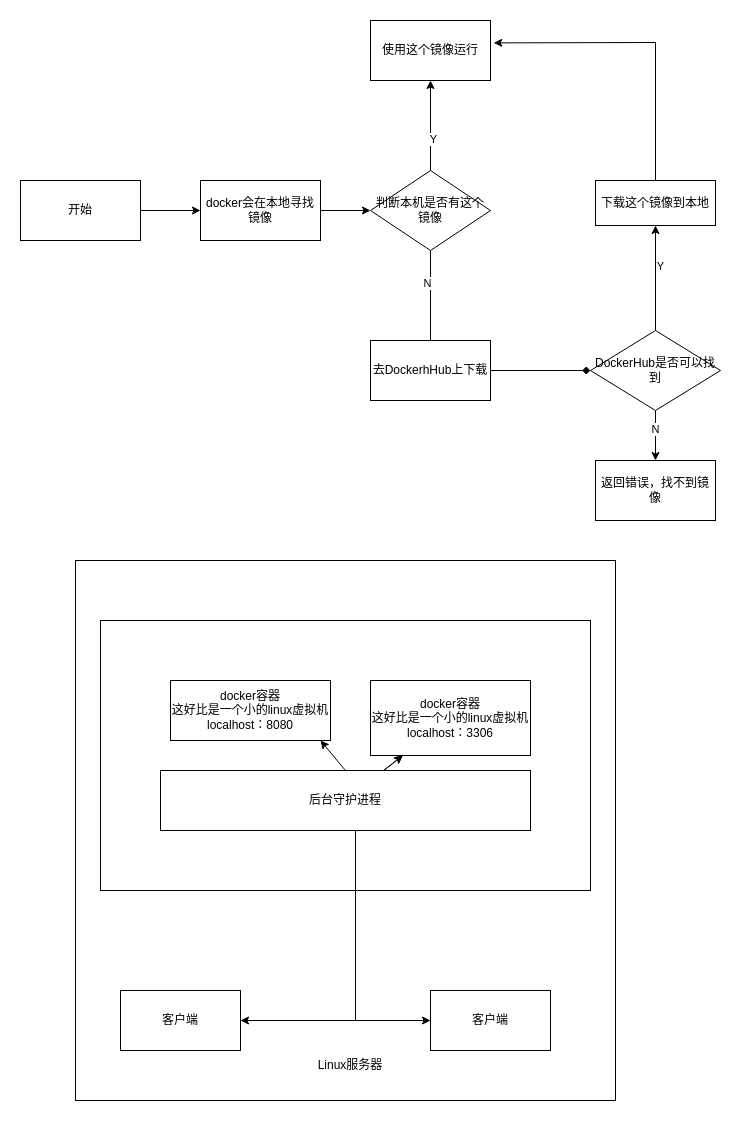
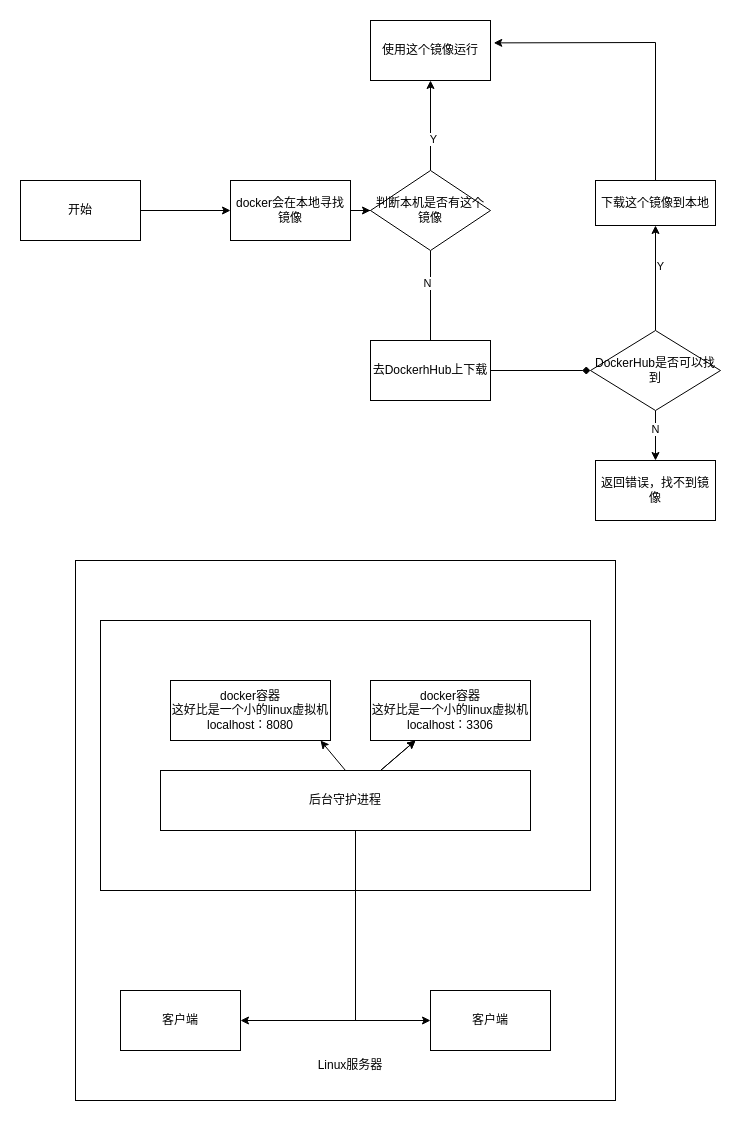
(261, 211) -> (291, 211)
(451, 718) -> (451, 711)
